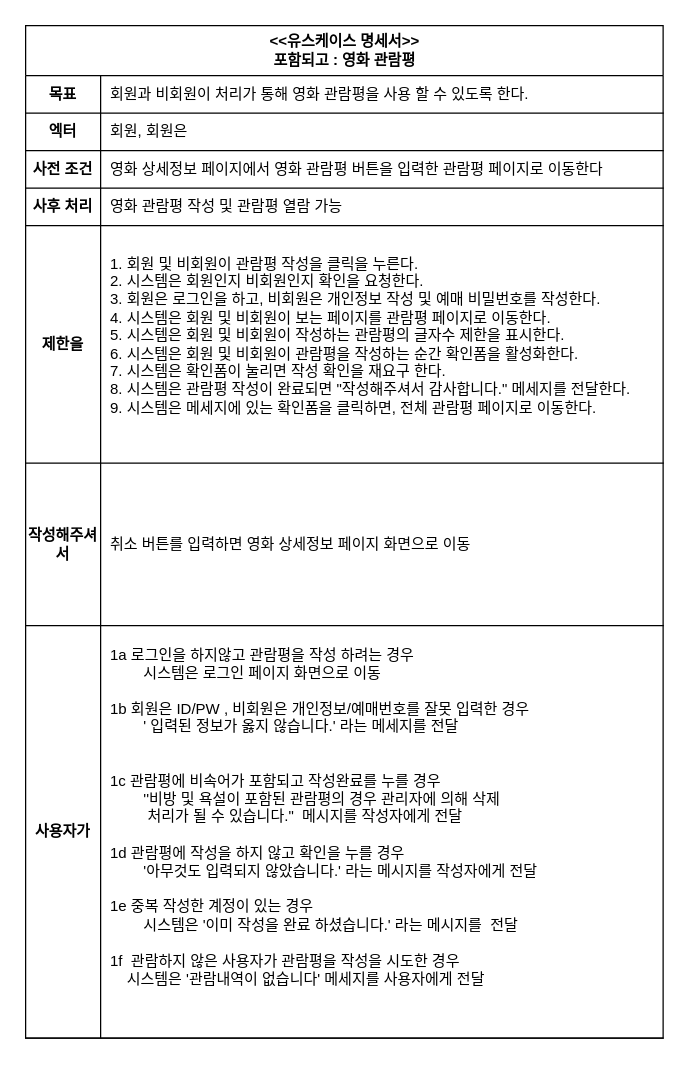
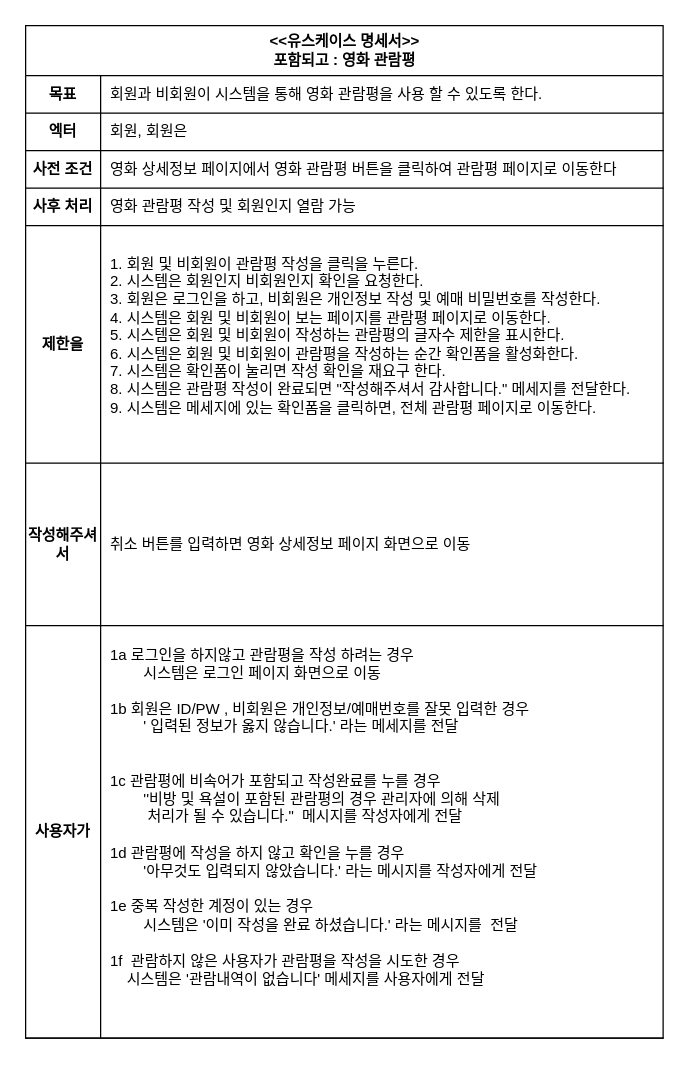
(342, 94) -> (349, 94)
(378, 169) -> (386, 169)
(237, 207) -> (244, 207)
